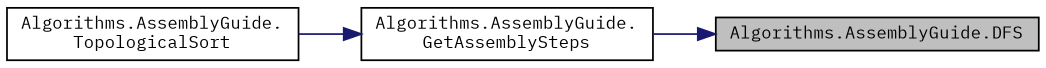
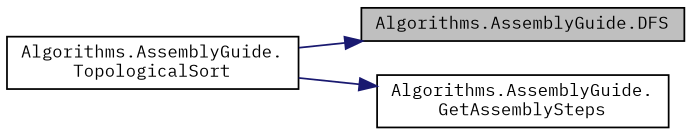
(676, 34) -> (322, 45)
